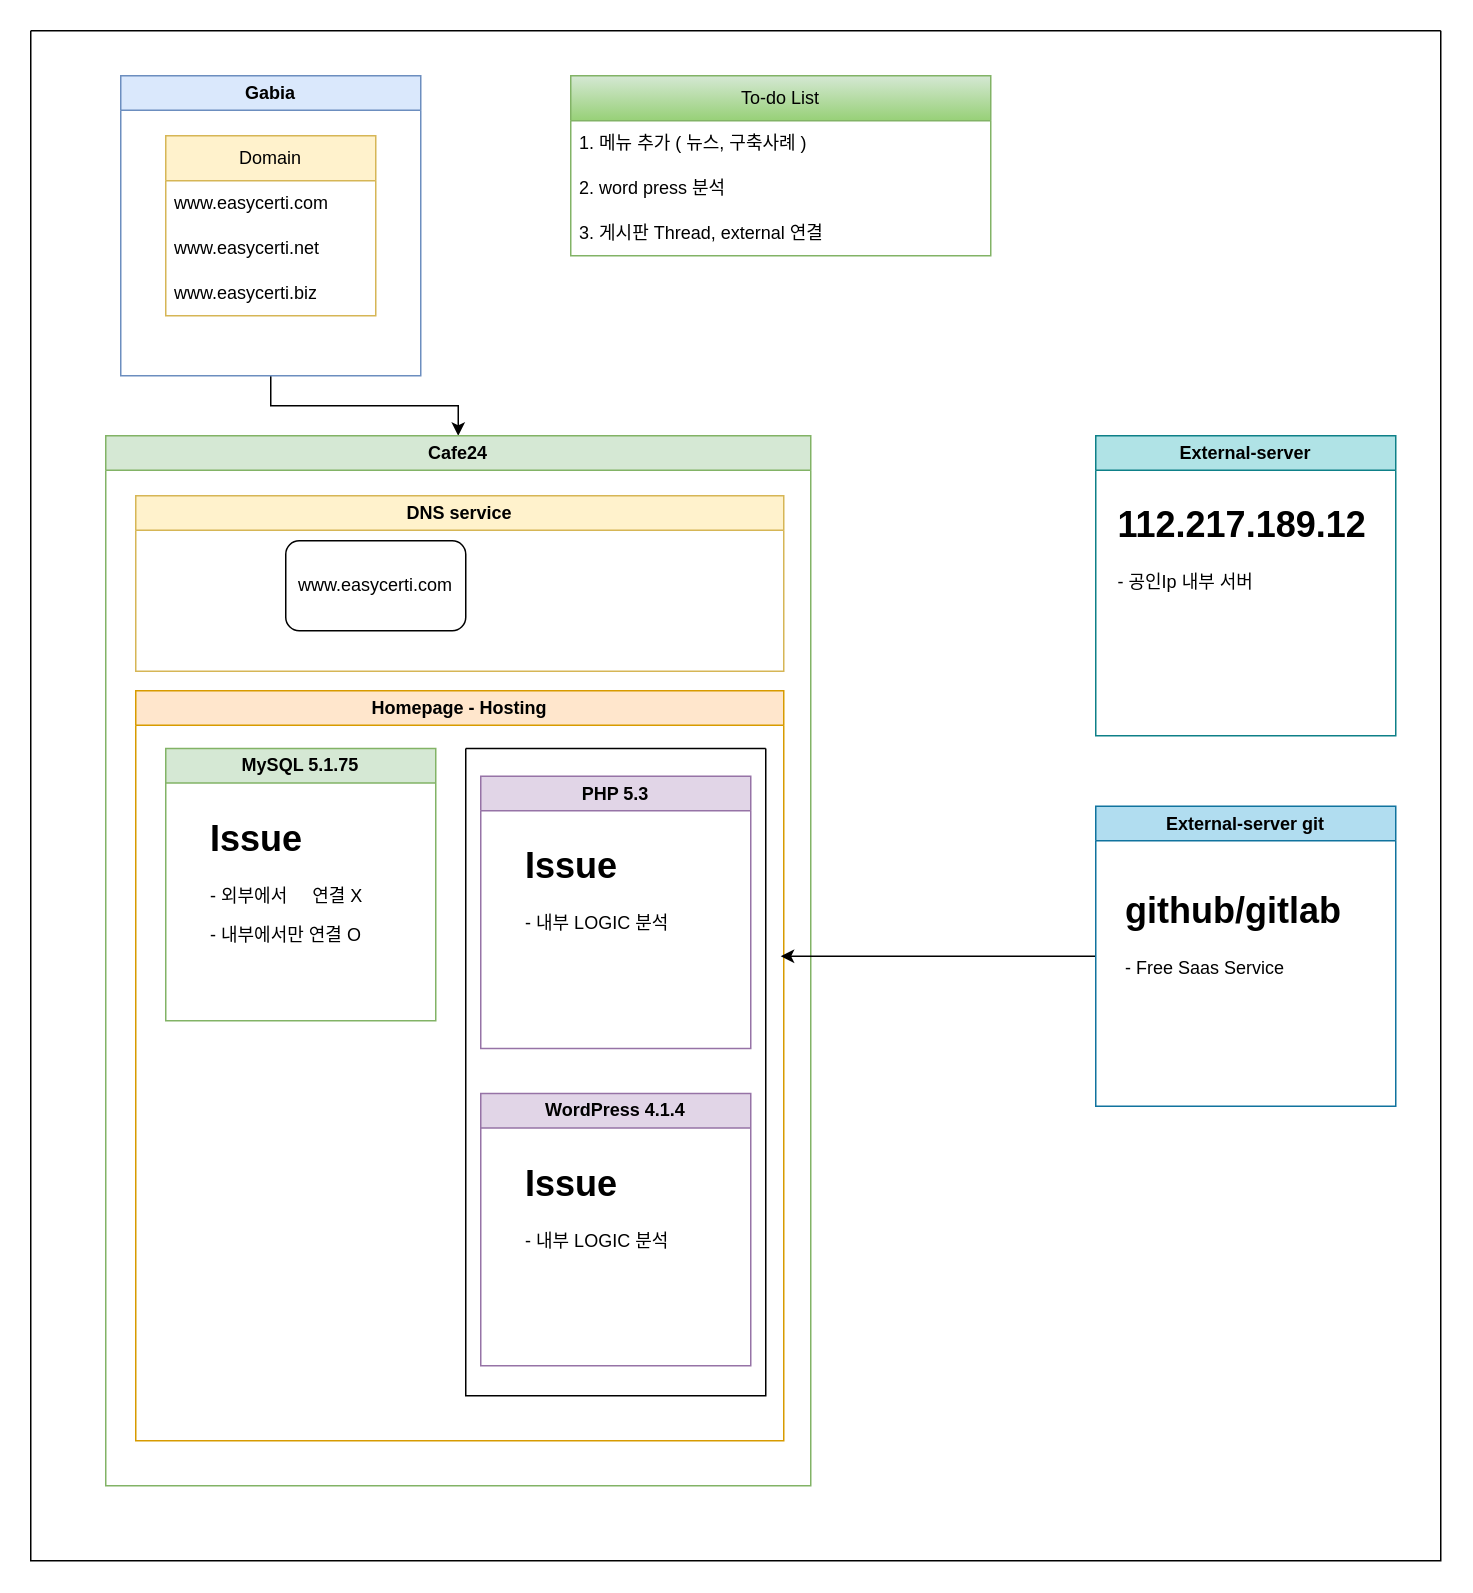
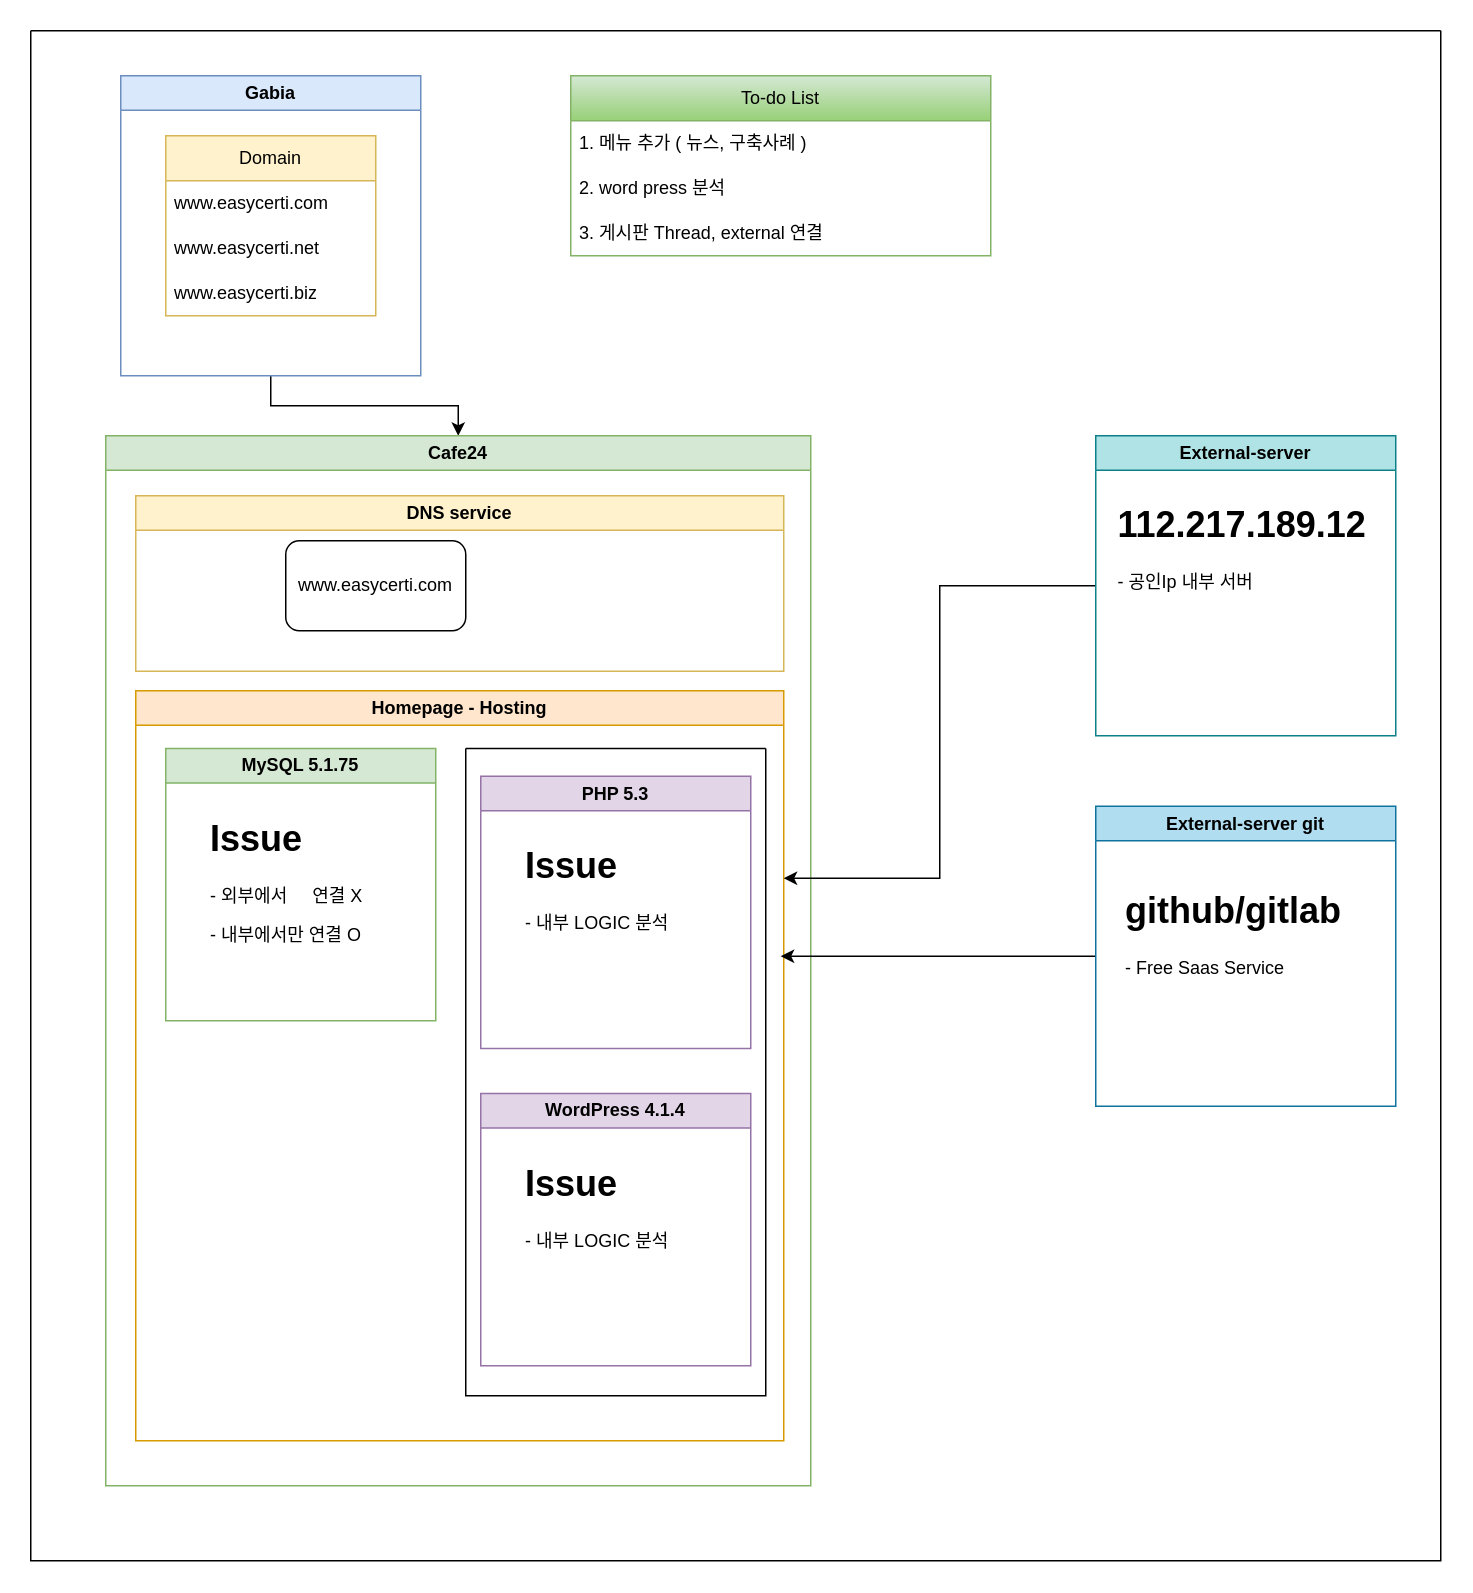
none -> (940, 728)
